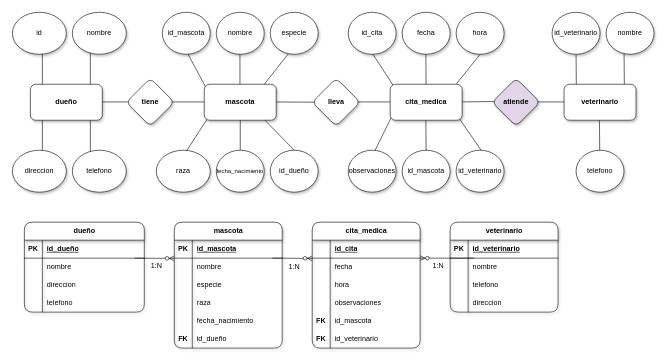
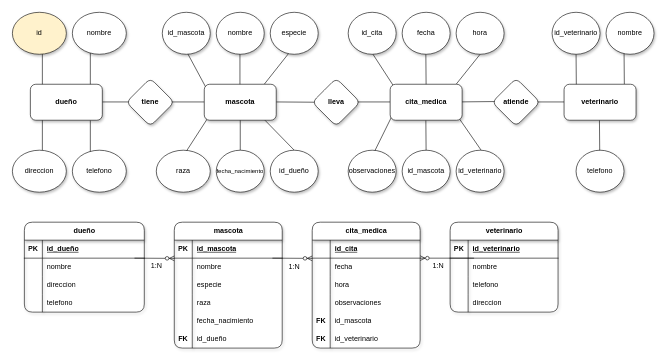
(39, 33) -> (39, 33)
(516, 102) -> (516, 102)
